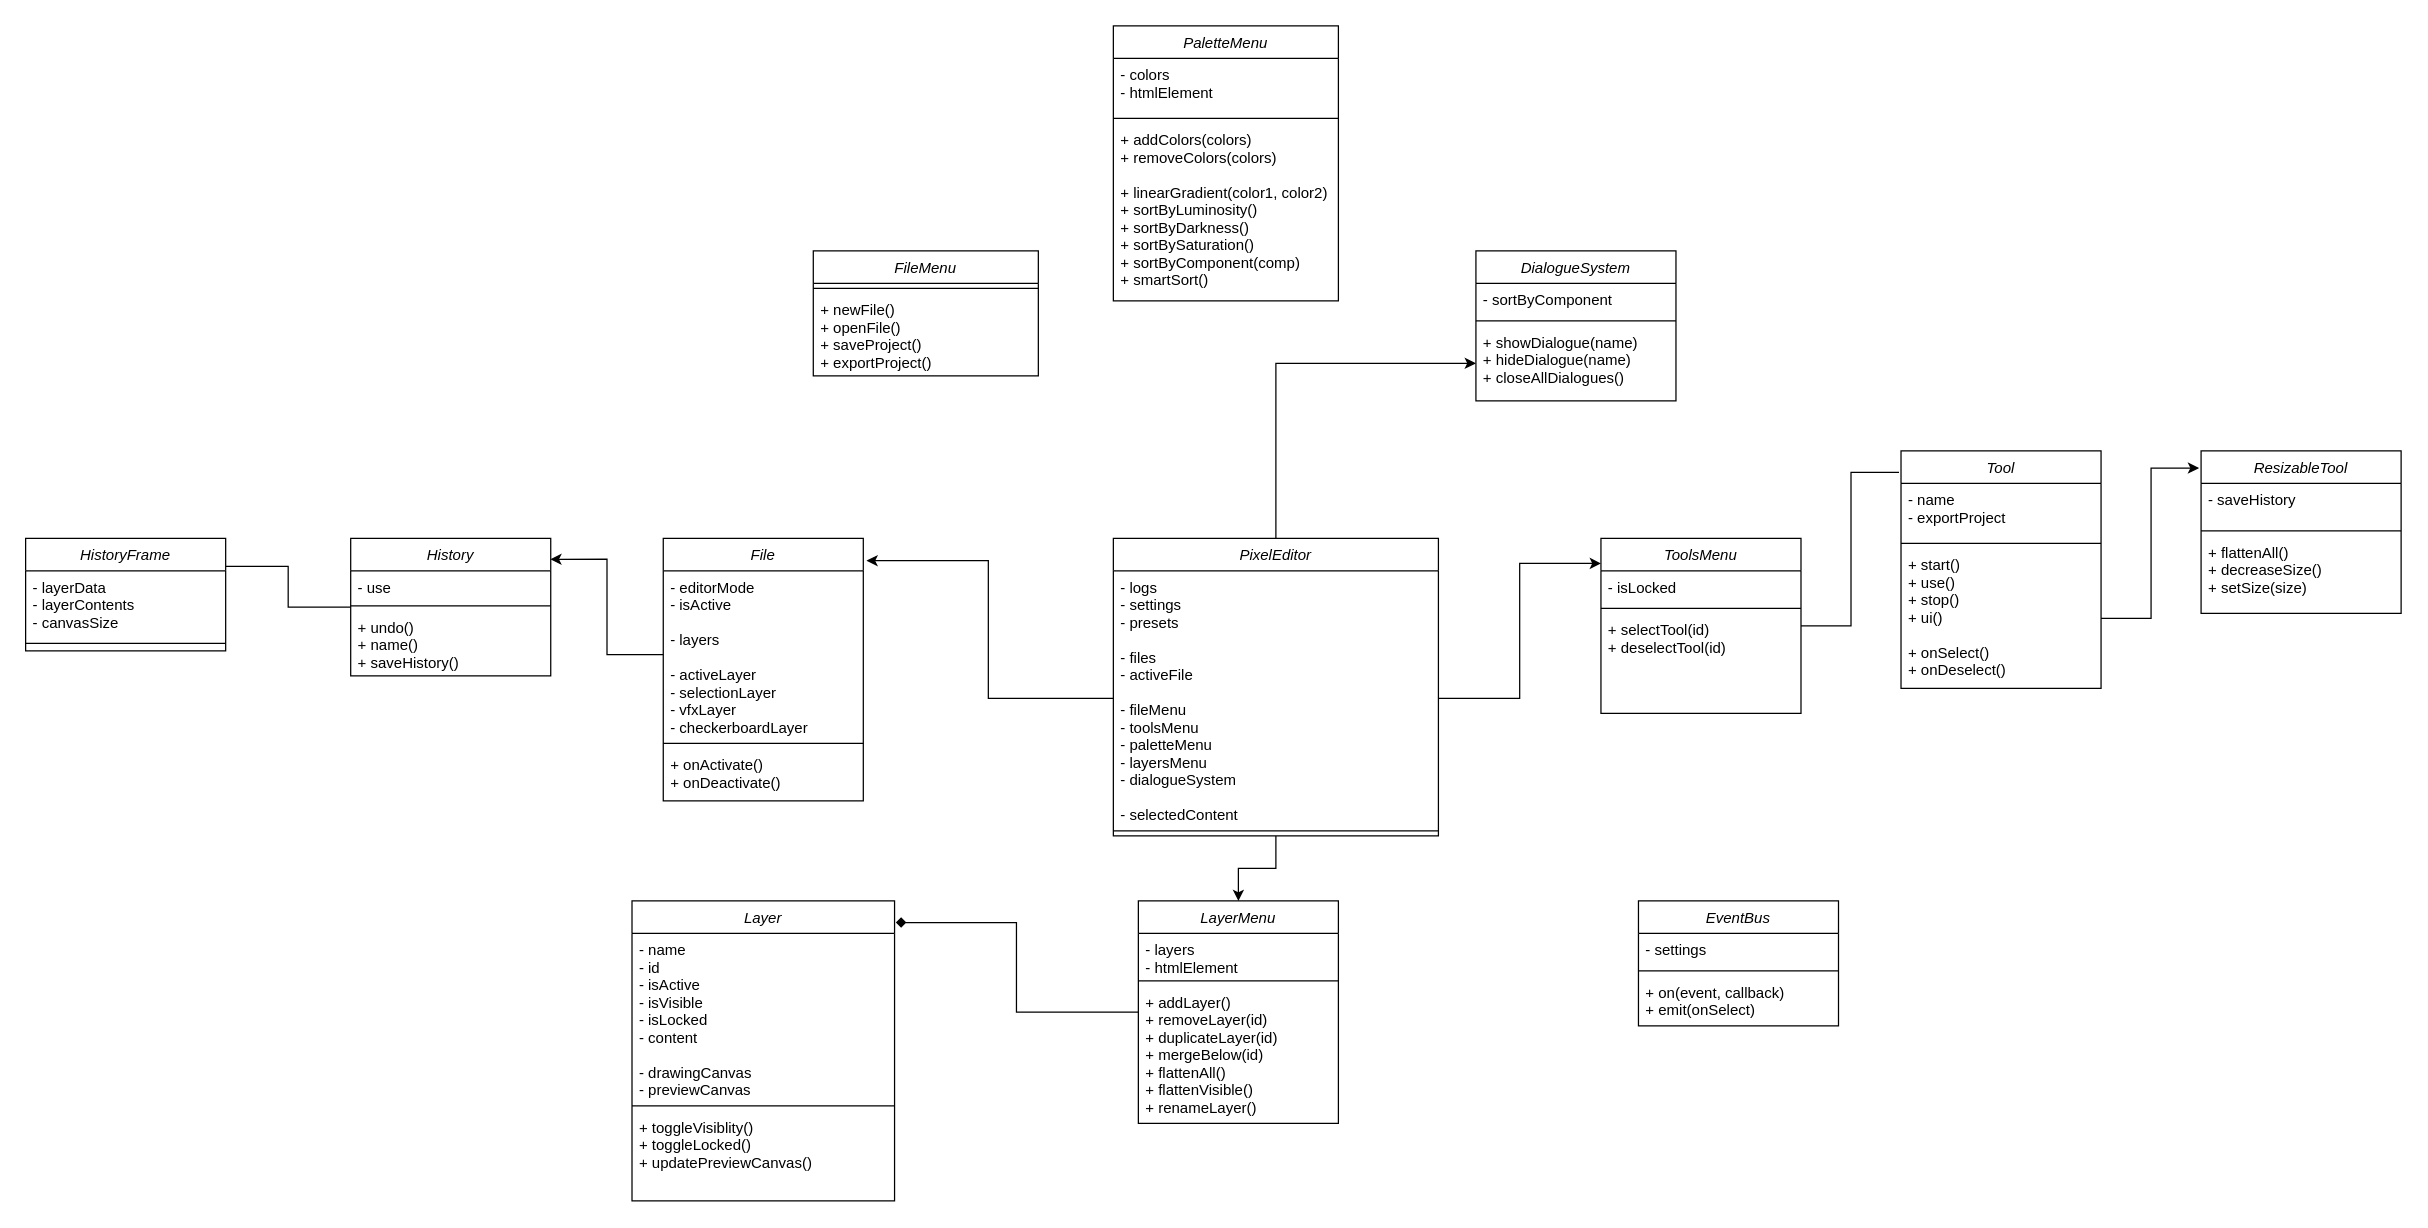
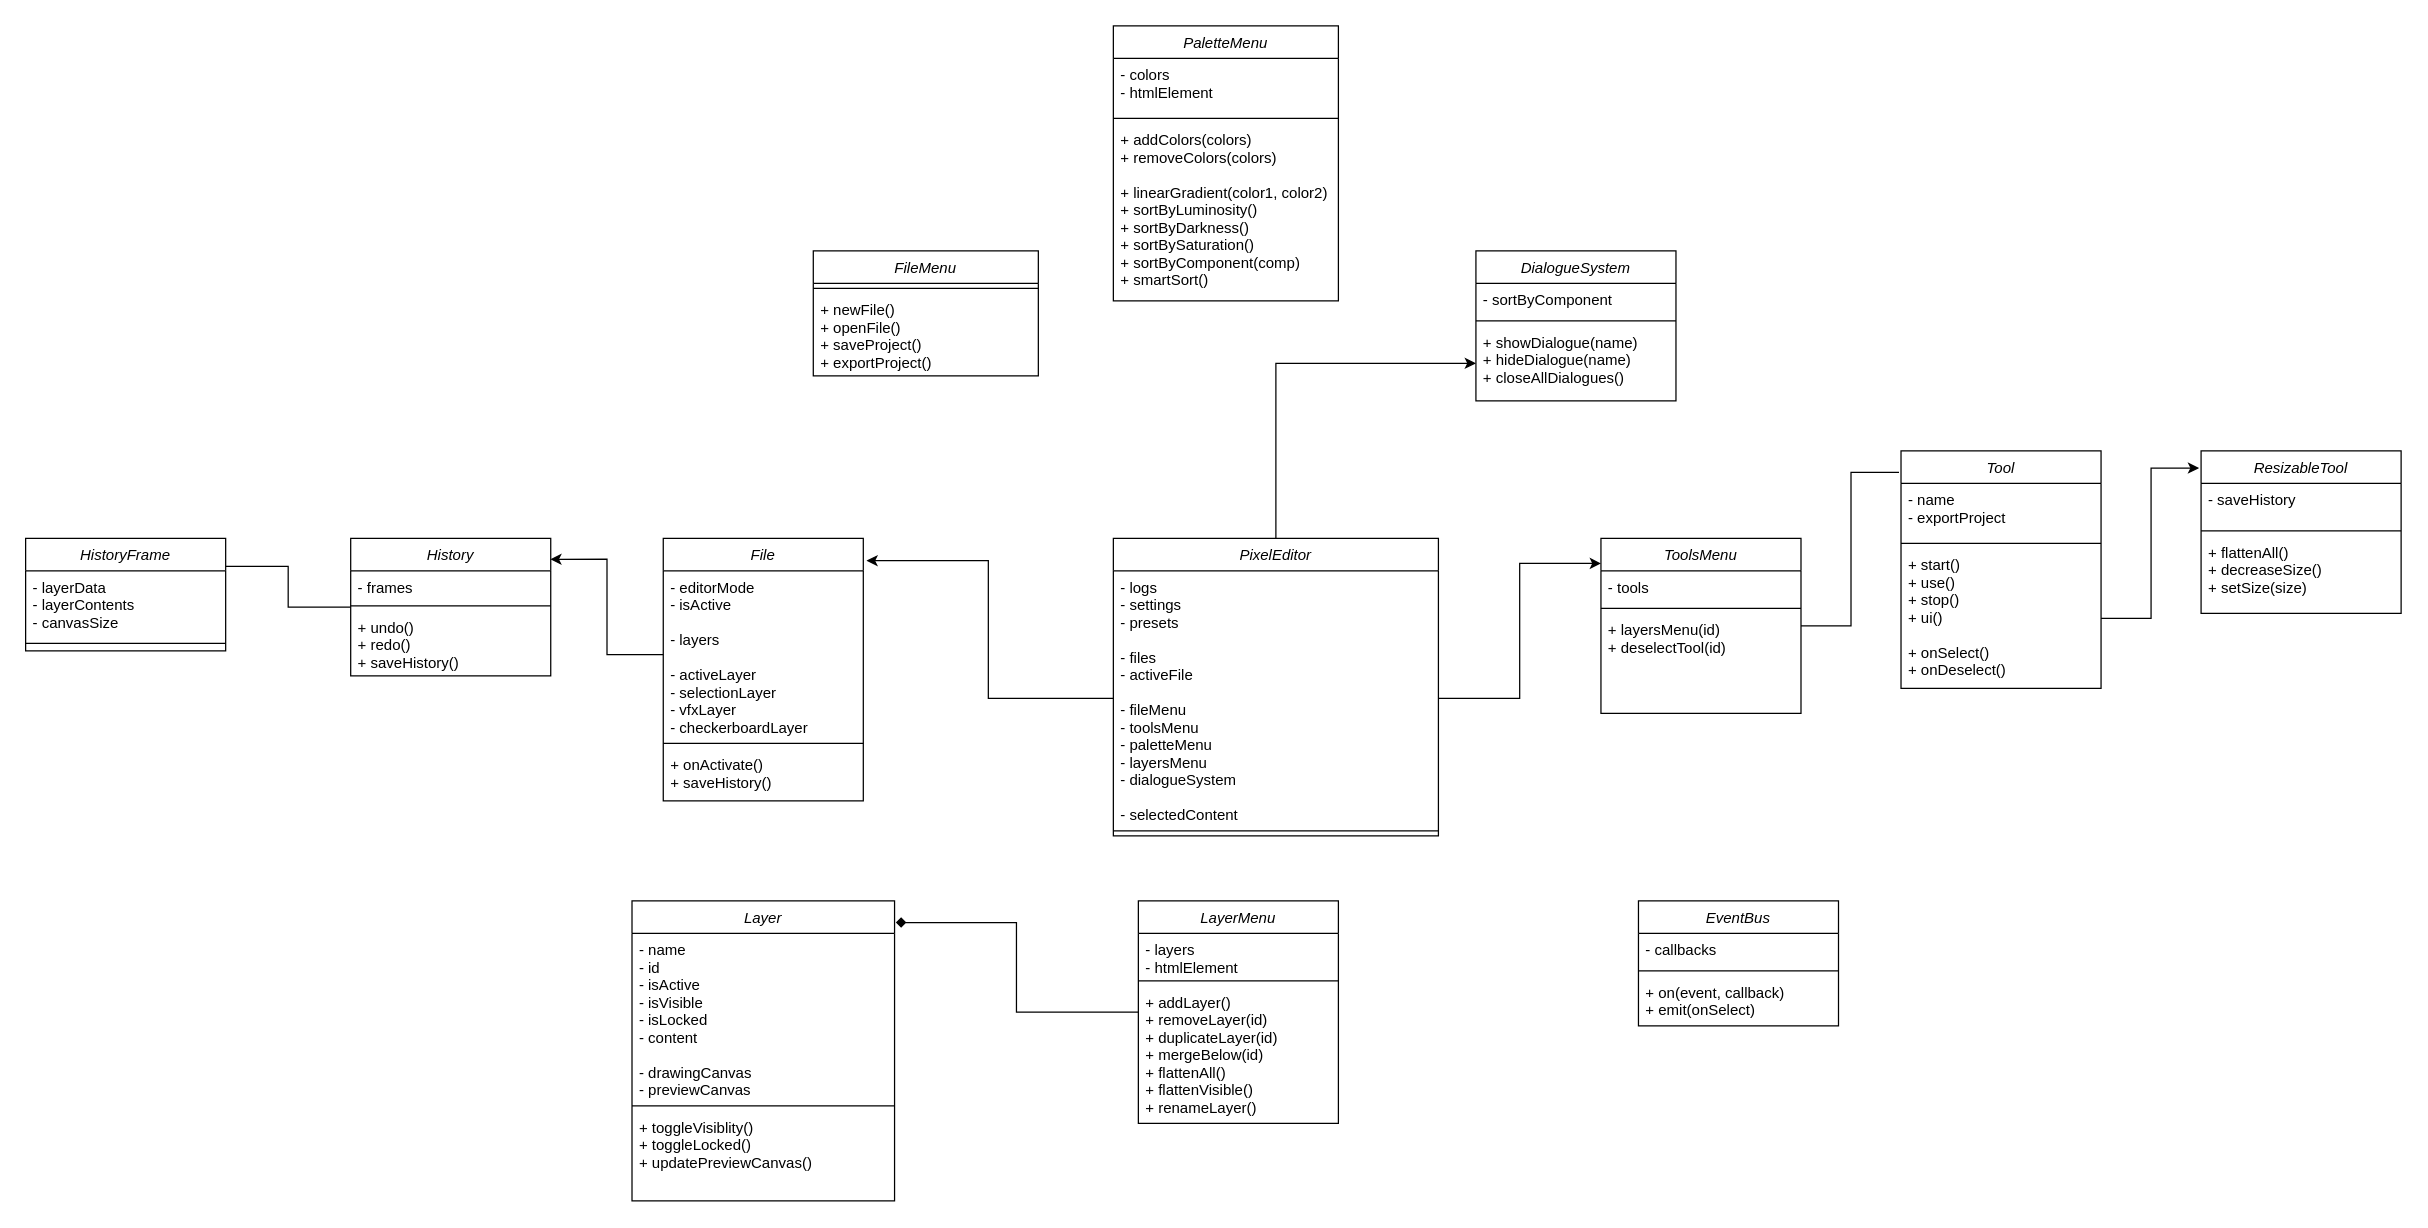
(377, 588) -> (389, 588)
(1646, 588) -> (1633, 588)
(389, 628) -> (389, 628)
(1667, 630) -> (1669, 630)
(725, 765) -> (725, 765)
(1260, 868) -> none
(1683, 950) -> (1685, 950)
